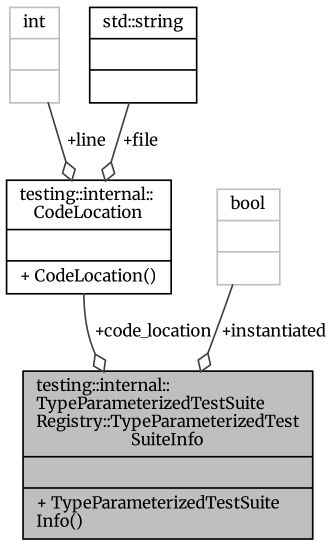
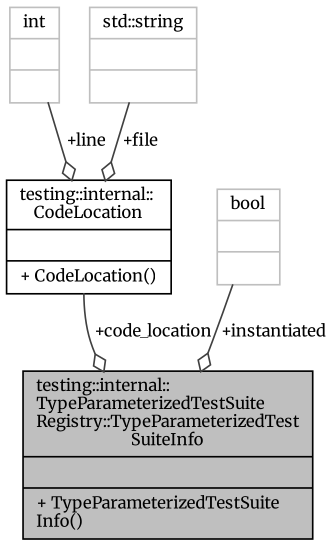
(143, 55) -> (143, 55)
